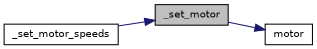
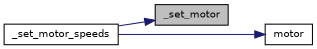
(242, 25) -> (186, 34)
